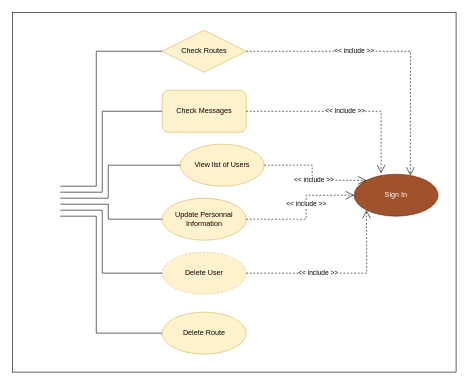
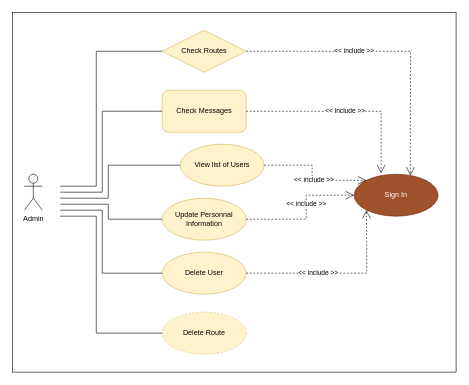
none -> (33, 192)
(204, 273) -> (204, 273)
(204, 333) -> (204, 333)
